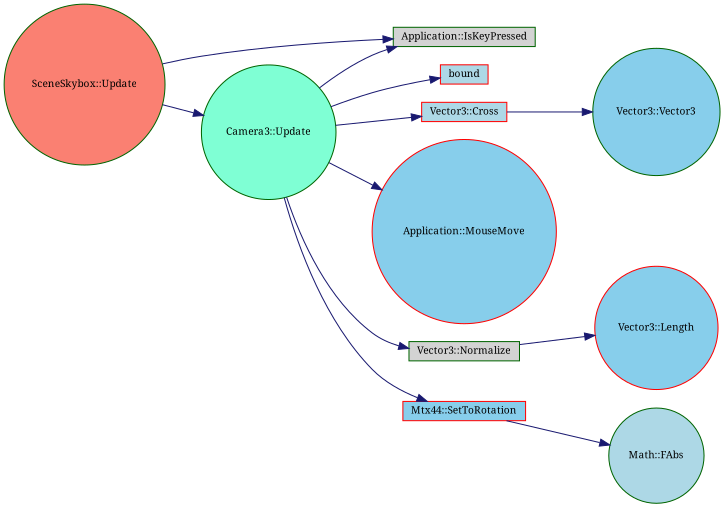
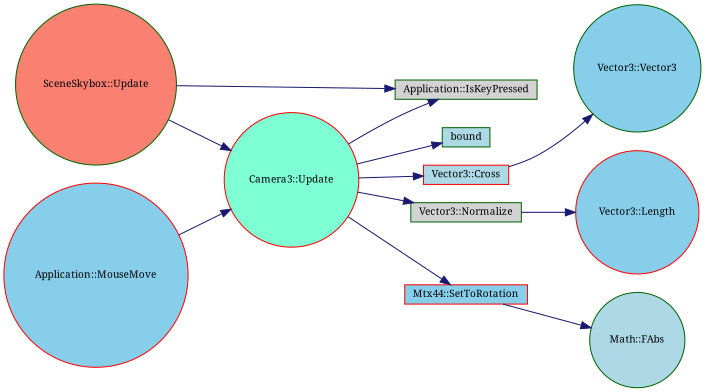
(464, 74) -> (466, 137)
(269, 132) -> (292, 180)
(351, 174) -> (200, 224)
